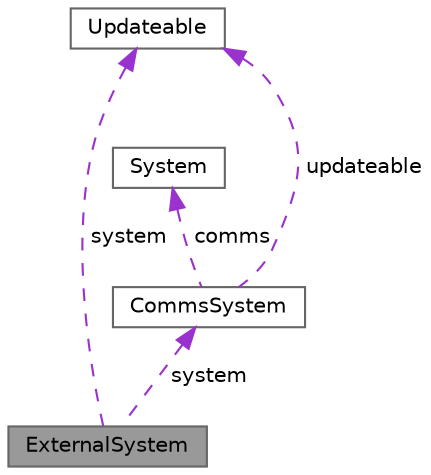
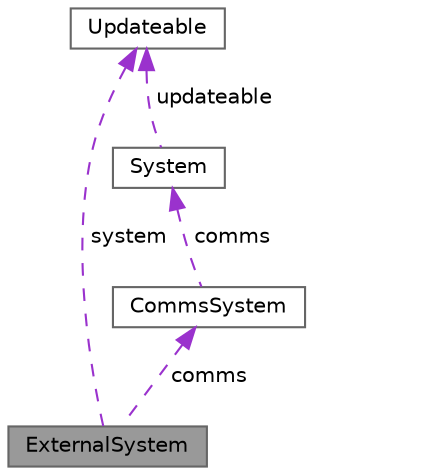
(297, 172) -> (150, 110)
(207, 377) -> (207, 377)
